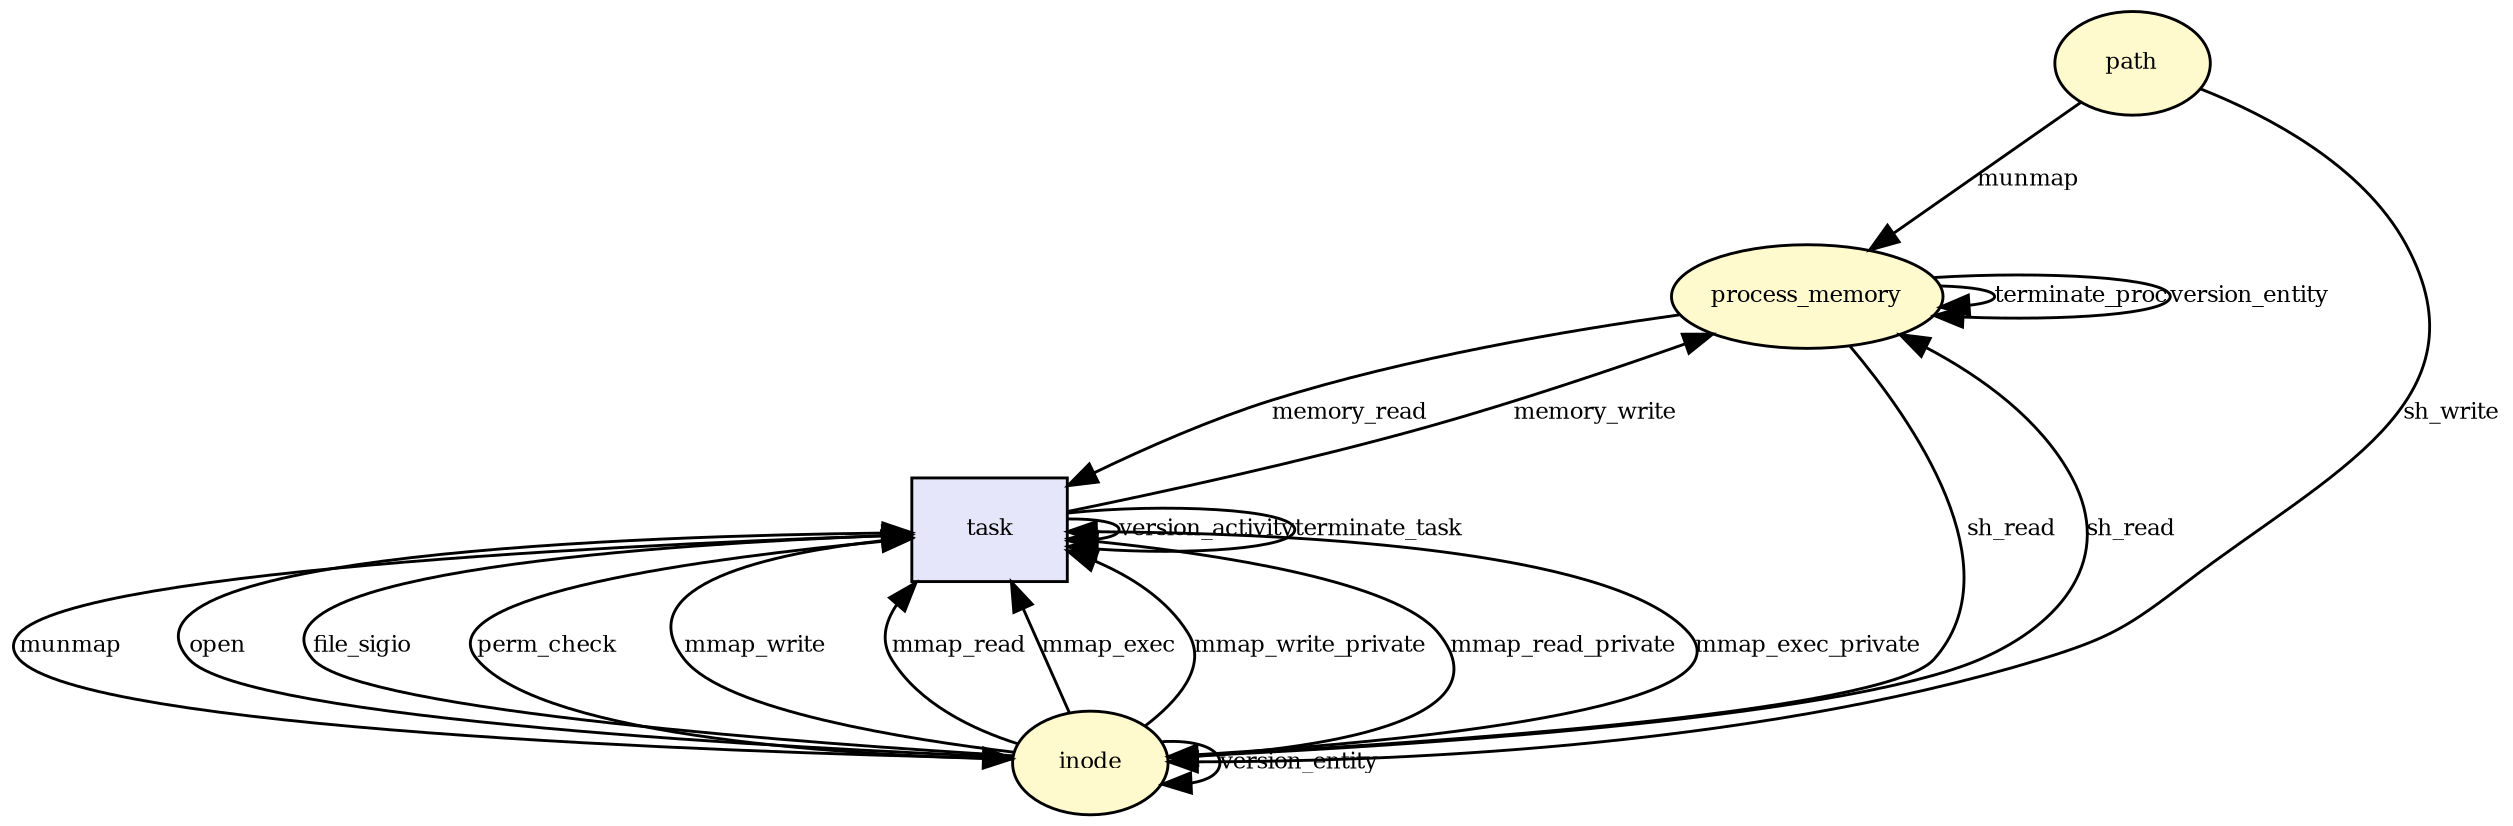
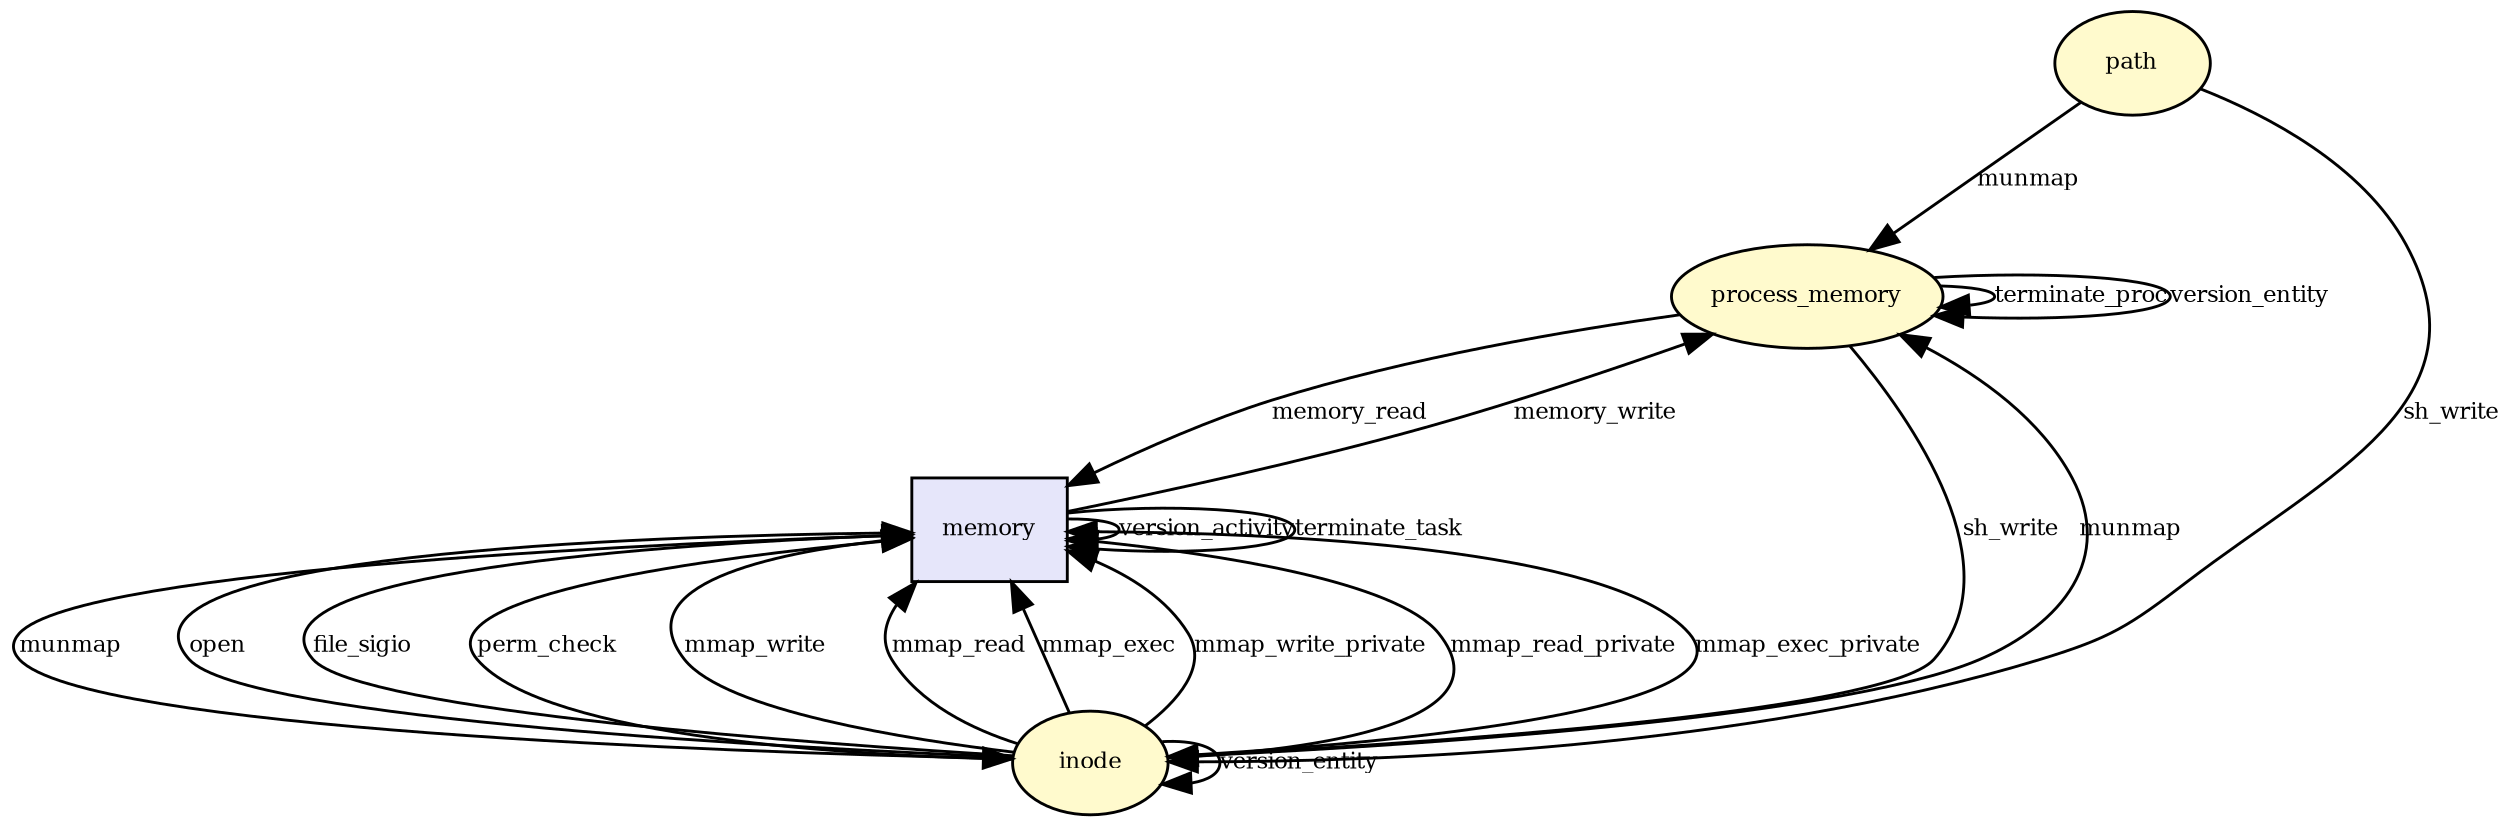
(990, 530) -> (990, 530)
(2012, 530) -> (2012, 530)
(2131, 530) -> (2131, 530)
